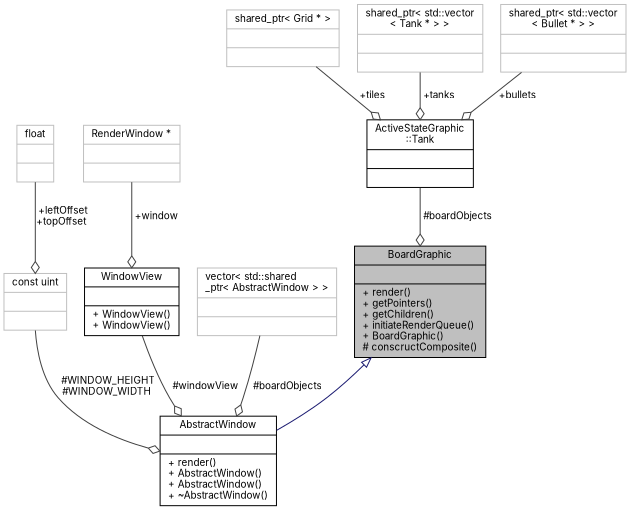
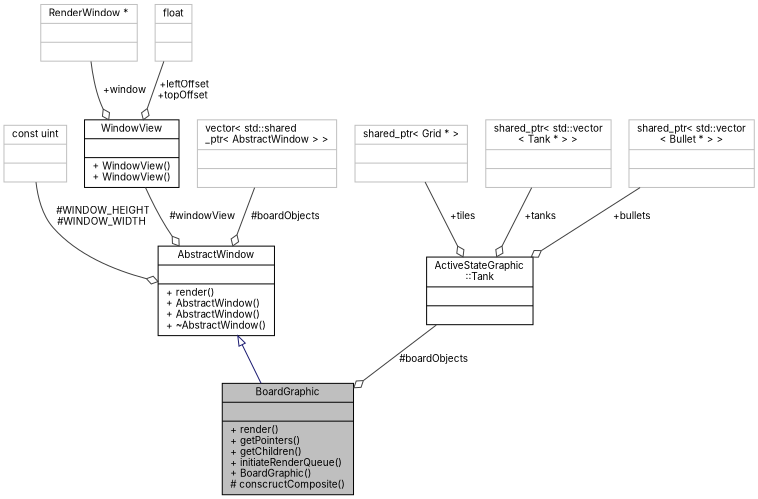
(35, 222) -> (156, 85)
(323, 401) -> (252, 364)
